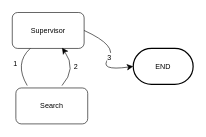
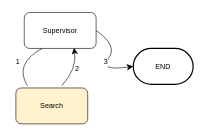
(48, 30) -> (60, 30)
(52, 106) -> (52, 106)
